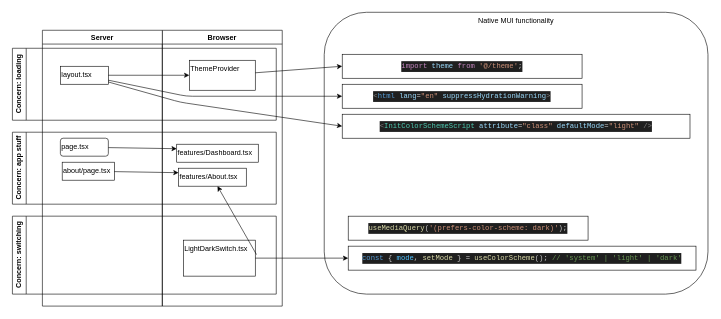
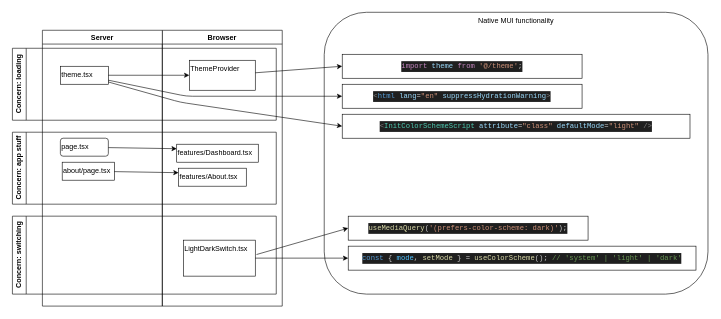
(80, 75) -> (79, 75)
(238, 222) -> (300, 242)
